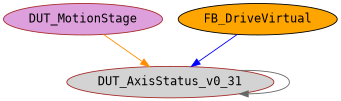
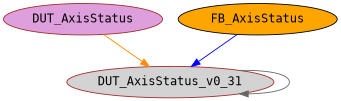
(83, 19) -> (83, 19)
(258, 19) -> (258, 19)
